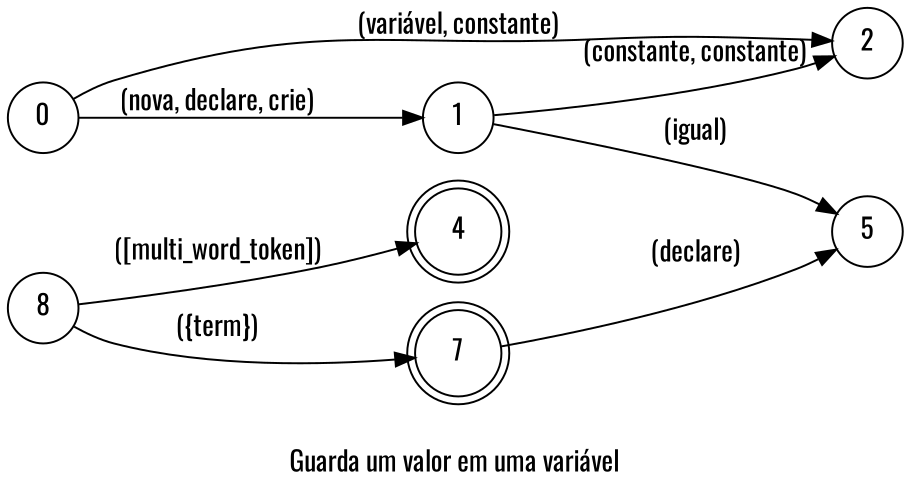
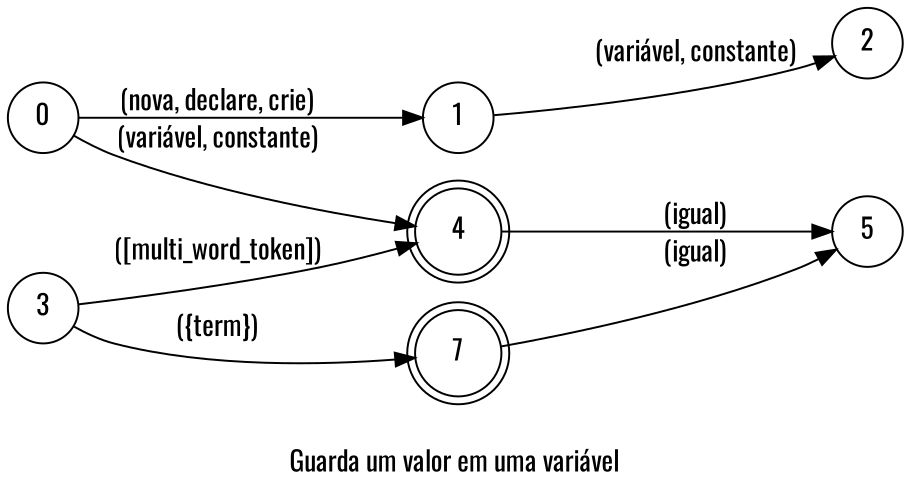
(439, 41) -> (231, 191)
(696, 54) -> (696, 54)
(658, 158) -> (657, 232)
(696, 254) -> (696, 254)
(43, 308) -> (43, 308)
